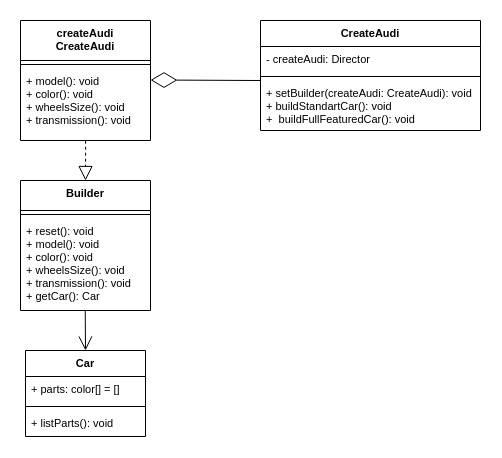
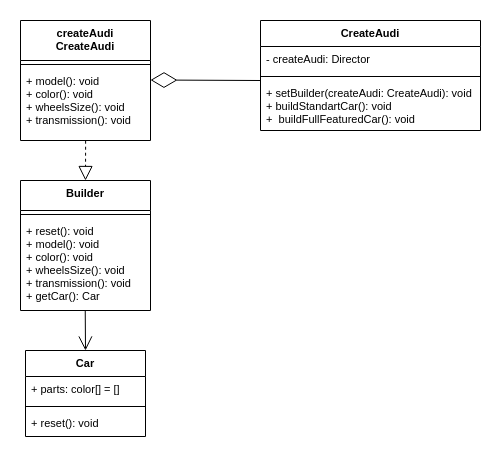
(82, 423) -> (73, 423)
